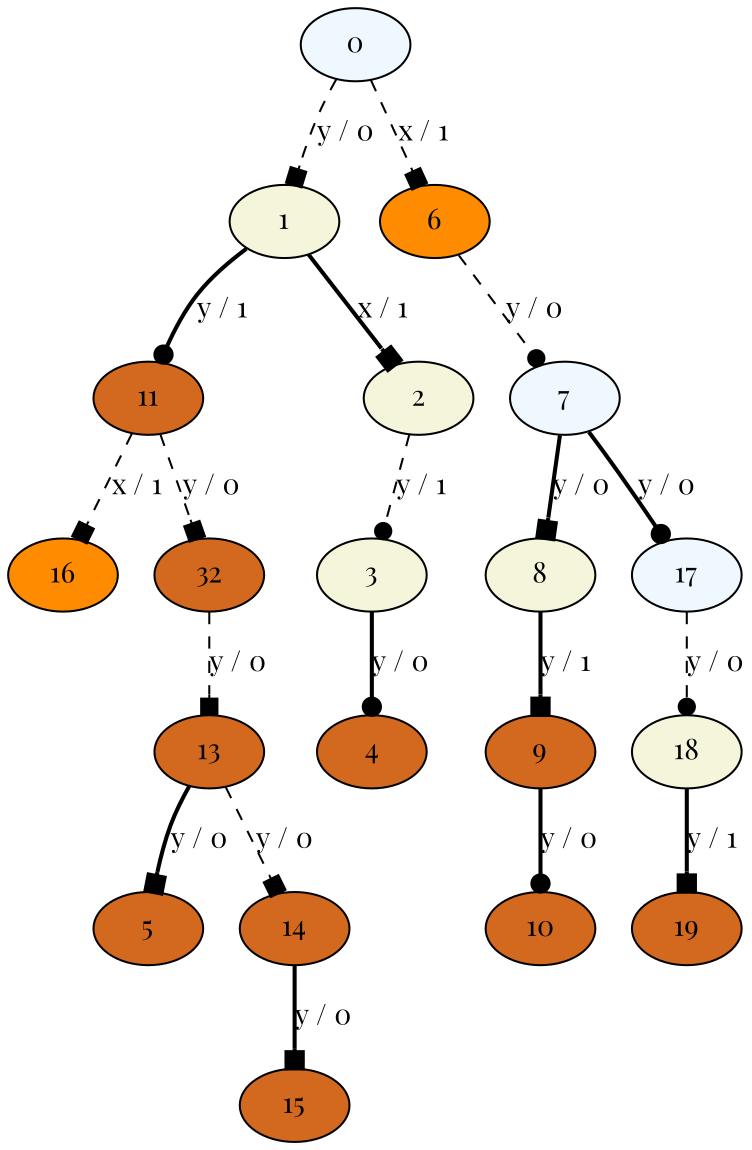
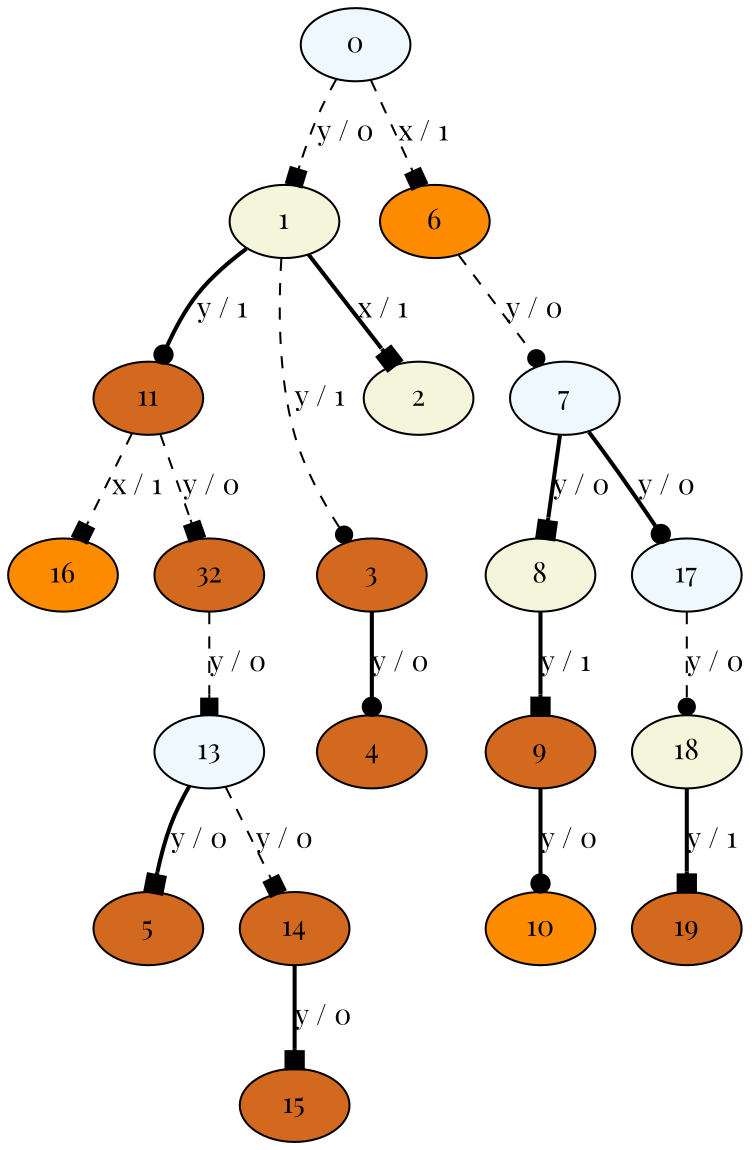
(397, 479) -> (287, 398)
(372, 575) -> (372, 575)
(209, 752) -> (209, 752)
(540, 929) -> (540, 929)
